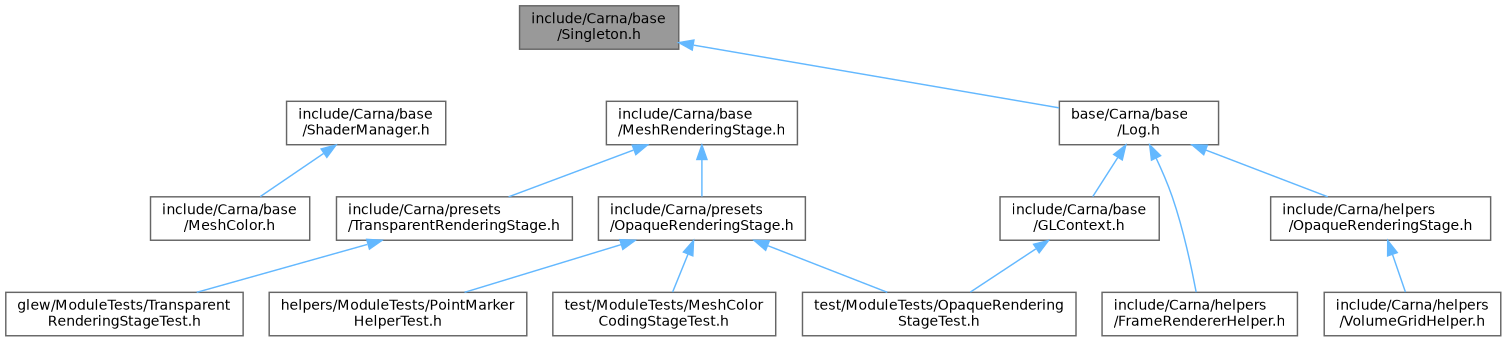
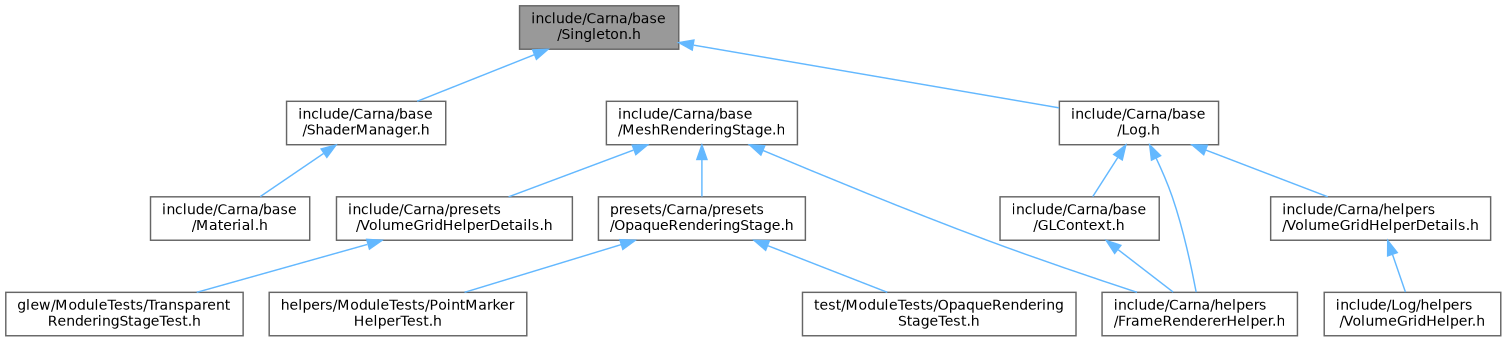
none -> (476, 78)
(1139, 123) -> (1139, 123)
(230, 219) -> (230, 219)
(454, 219) -> (454, 219)
(702, 219) -> (702, 219)
(1381, 219) -> (1381, 219)
none -> (948, 226)
(1003, 270) -> (1146, 271)
(664, 314) -> none
(1412, 314) -> (1412, 314)
